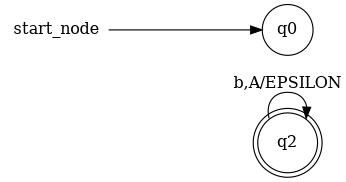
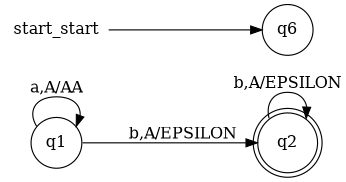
(56, 30) -> (56, 30)
(288, 30) -> (288, 30)
none -> (56, 143)
